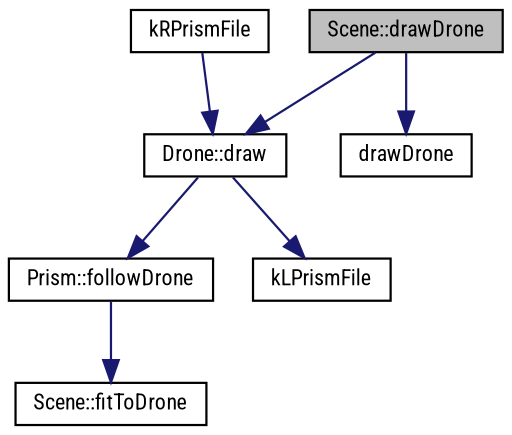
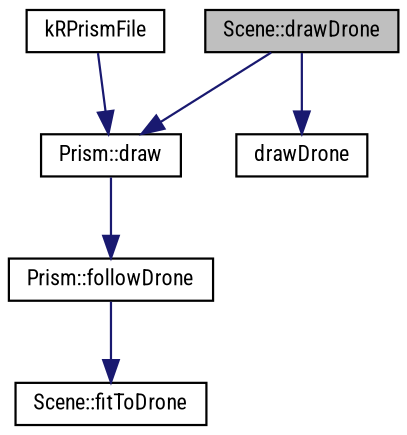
(215, 155) -> (111, 155)
(322, 280) -> none
